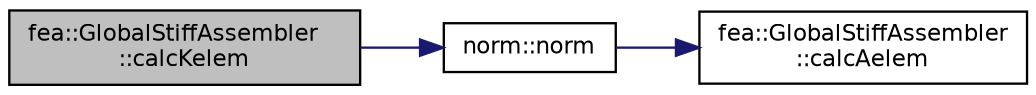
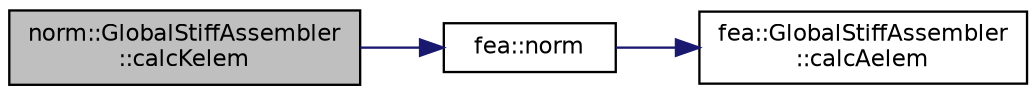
(185, 48) -> (185, 48)
(530, 48) -> (530, 48)
